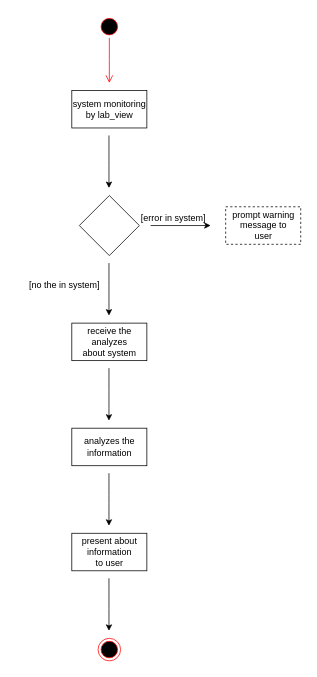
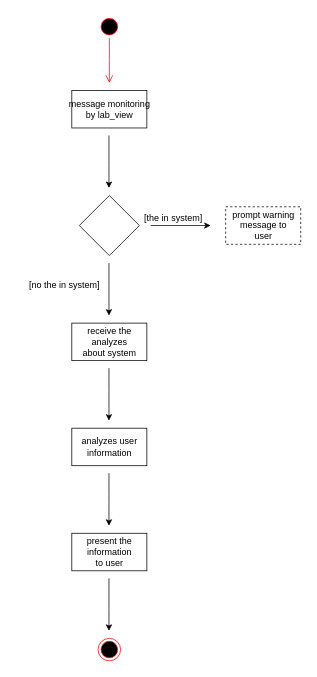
(110, 109) -> (110, 109)
(173, 218) -> (173, 218)
(110, 447) -> (110, 447)
(110, 552) -> (110, 552)
